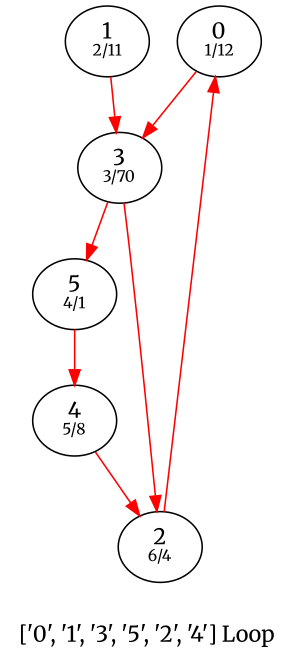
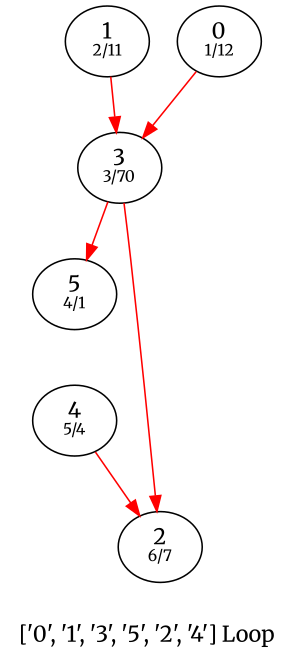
(189, 302) -> none
(75, 350) -> none
(75, 430) -> (75, 430)
(160, 556) -> (160, 556)
